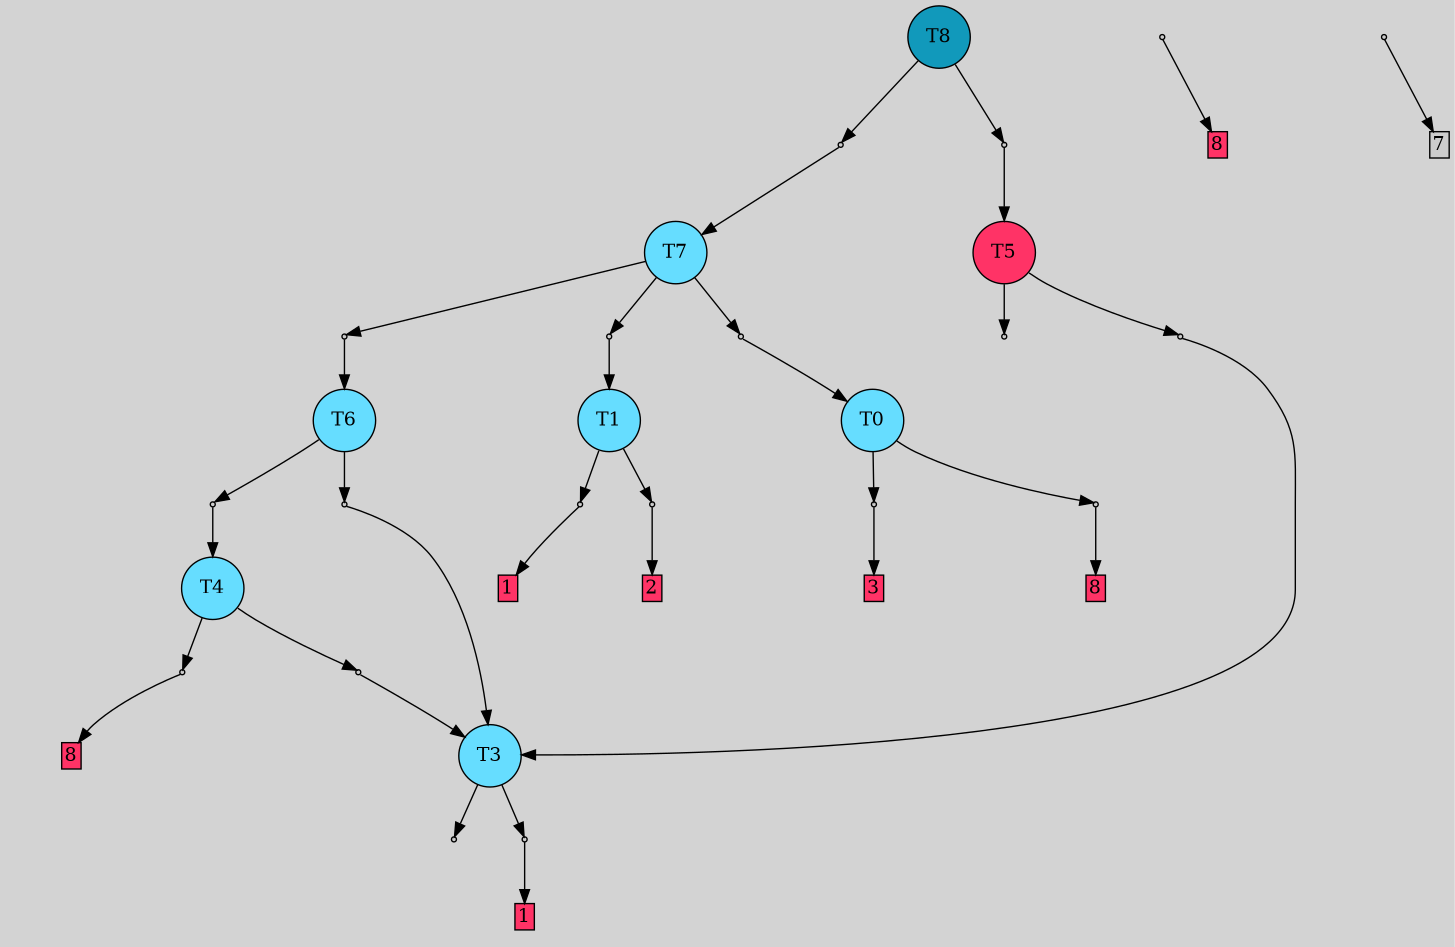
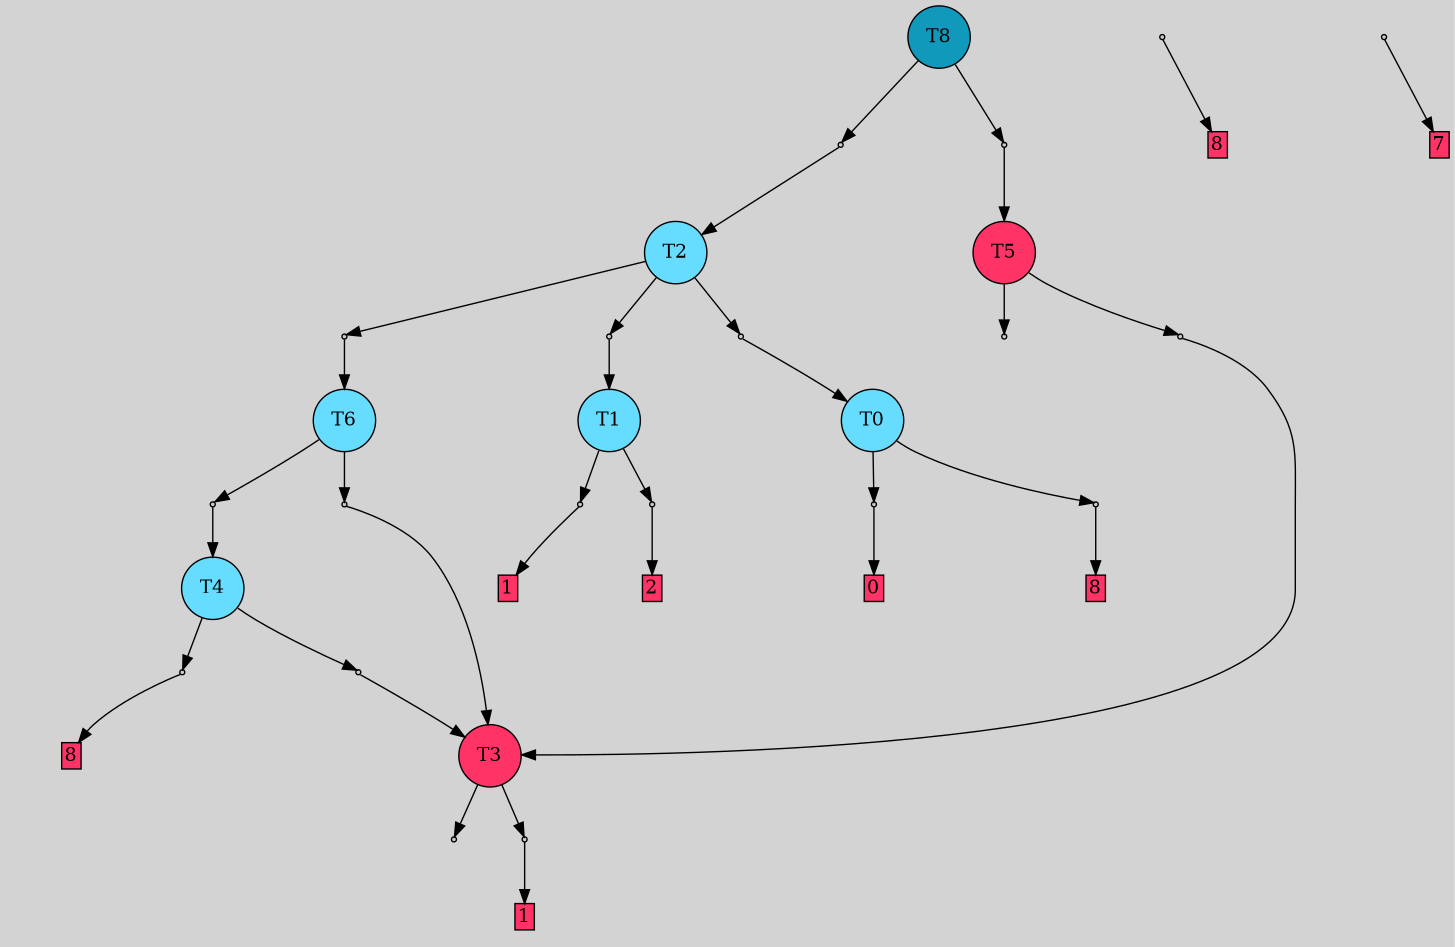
(1439, 145) -> (1439, 145)
(676, 253) -> (676, 253)
(874, 588) -> (874, 588)
(490, 756) -> (490, 756)
